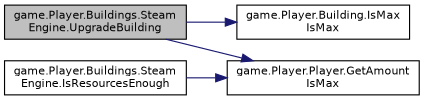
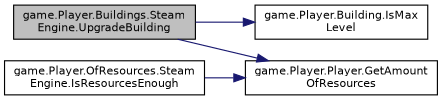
(323, 22) -> (341, 22)
(95, 78) -> (105, 78)
(323, 78) -> (341, 78)
